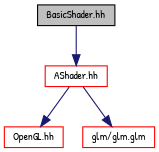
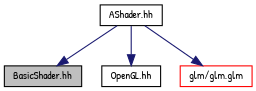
(76, 40) -> (92, 43)
(76, 76) -> (131, 15)
(34, 137) -> (131, 76)
